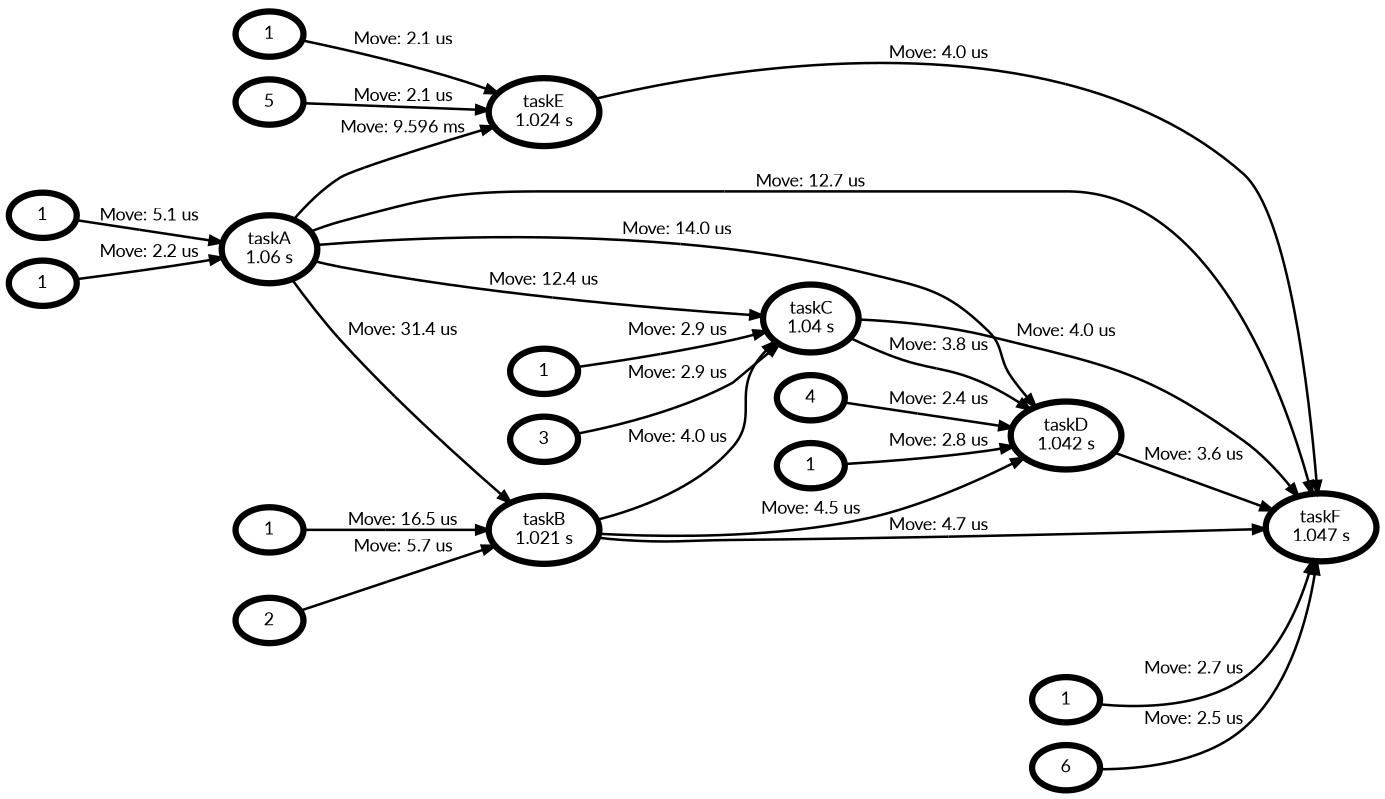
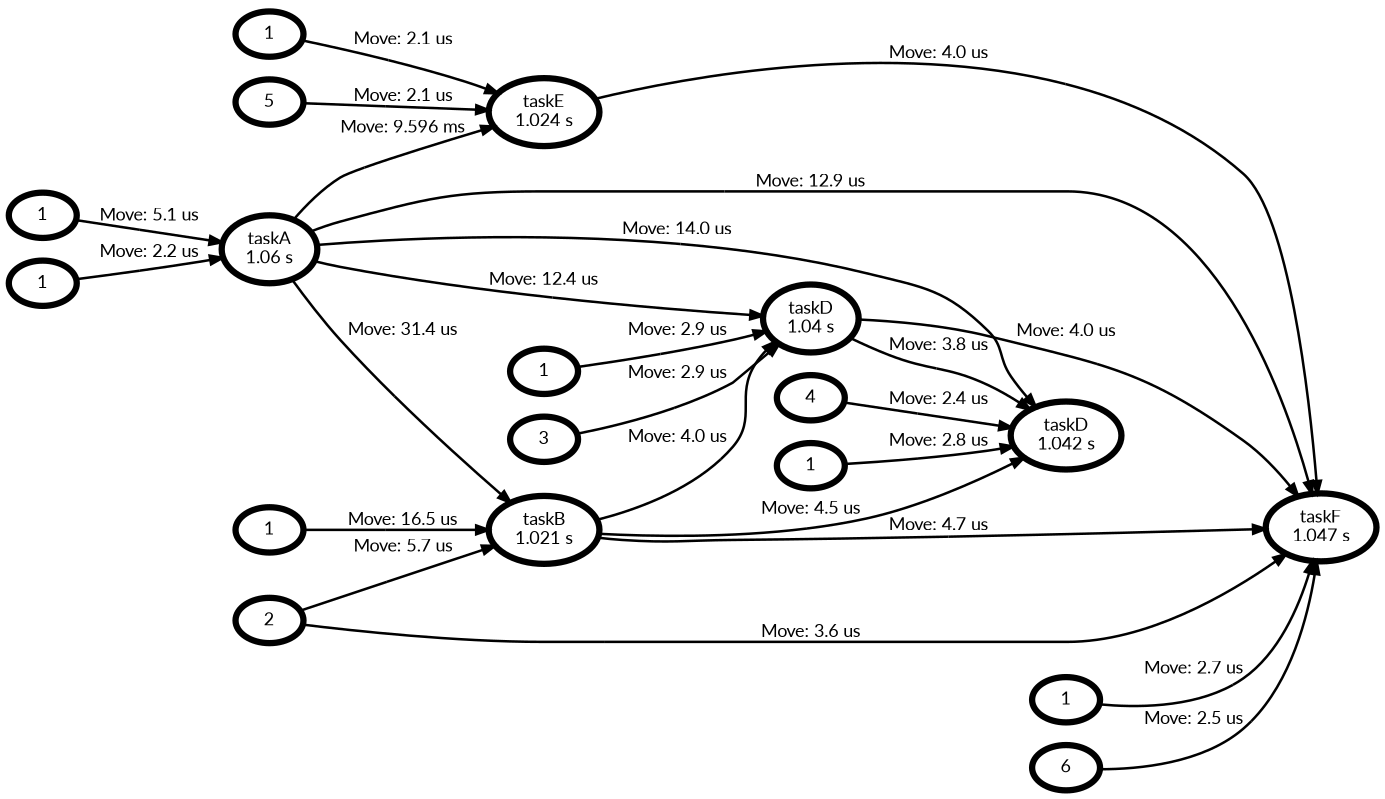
(811, 182) -> (811, 182)
(811, 318) -> (811, 318)
(1188, 479) -> (798, 642)
